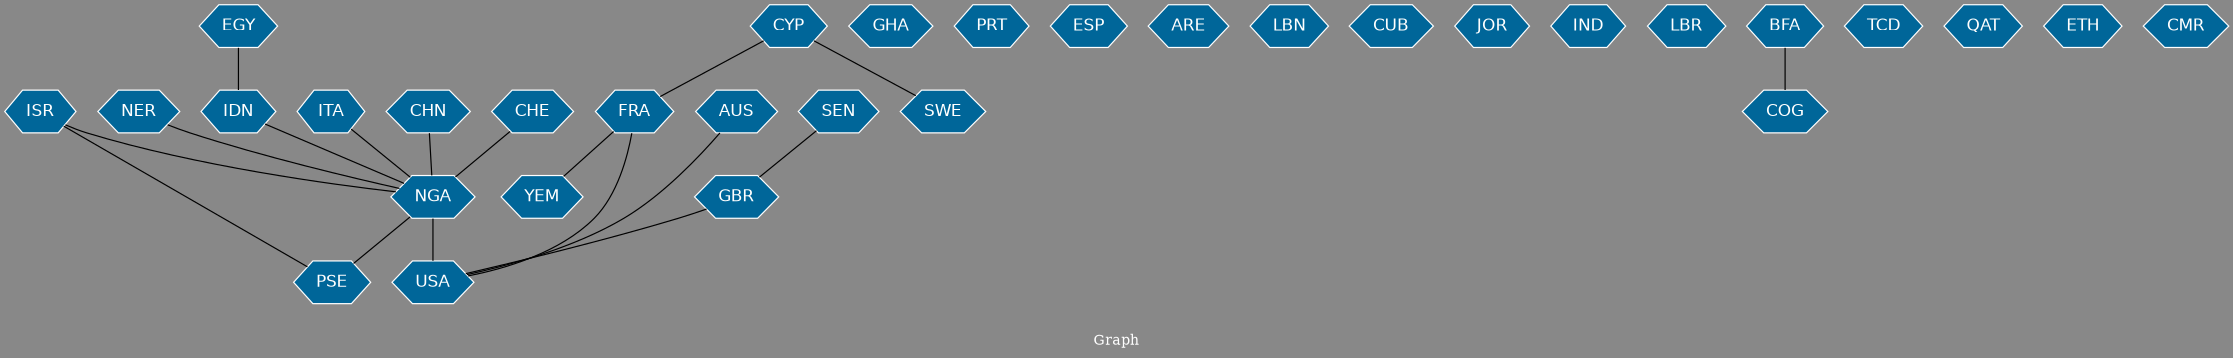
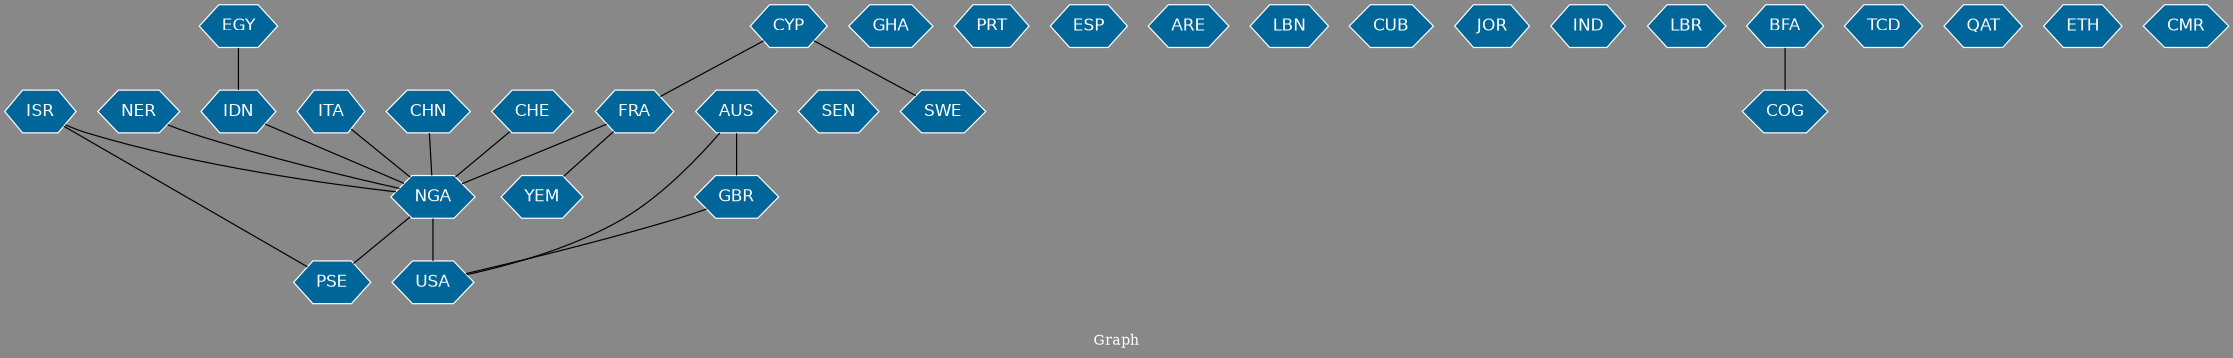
(788, 154) -> (737, 154)
(576, 233) -> (534, 154)
